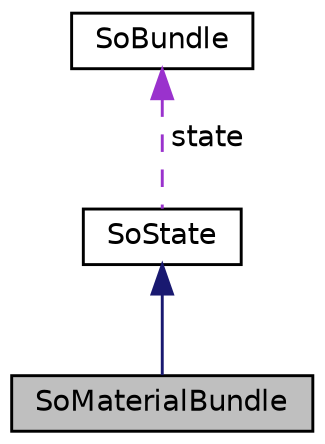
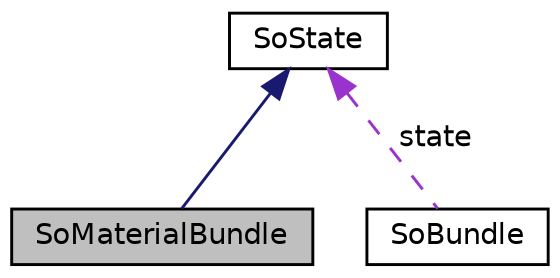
(162, 154) -> (392, 151)
